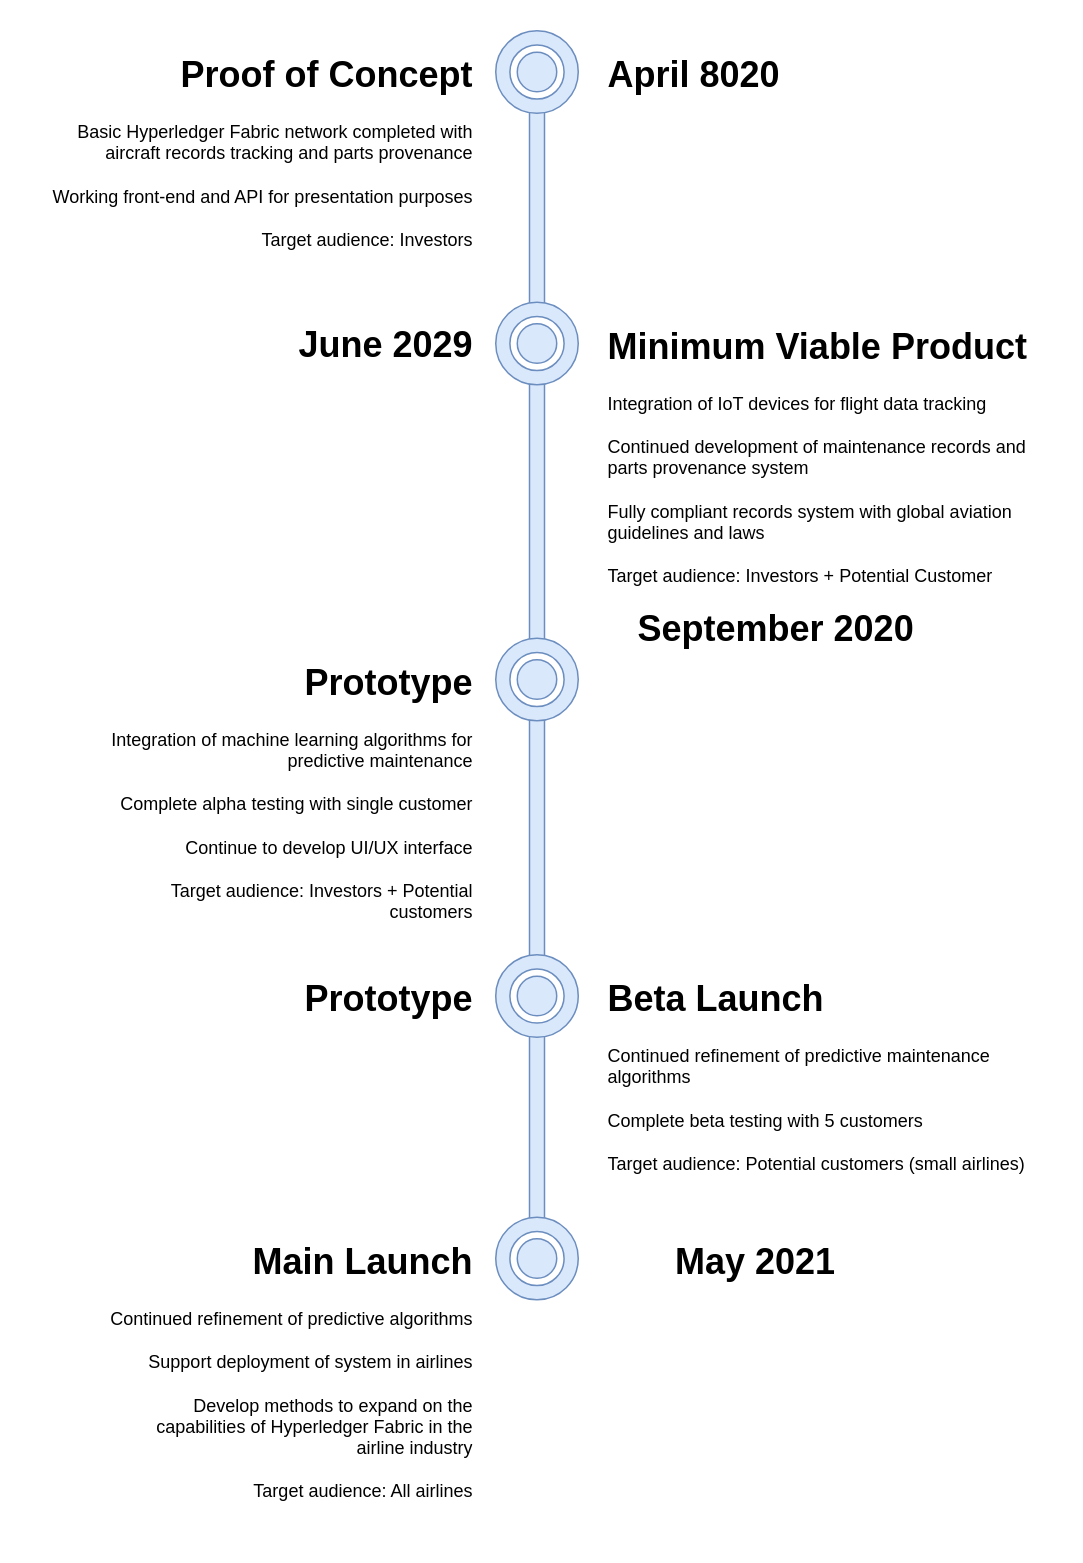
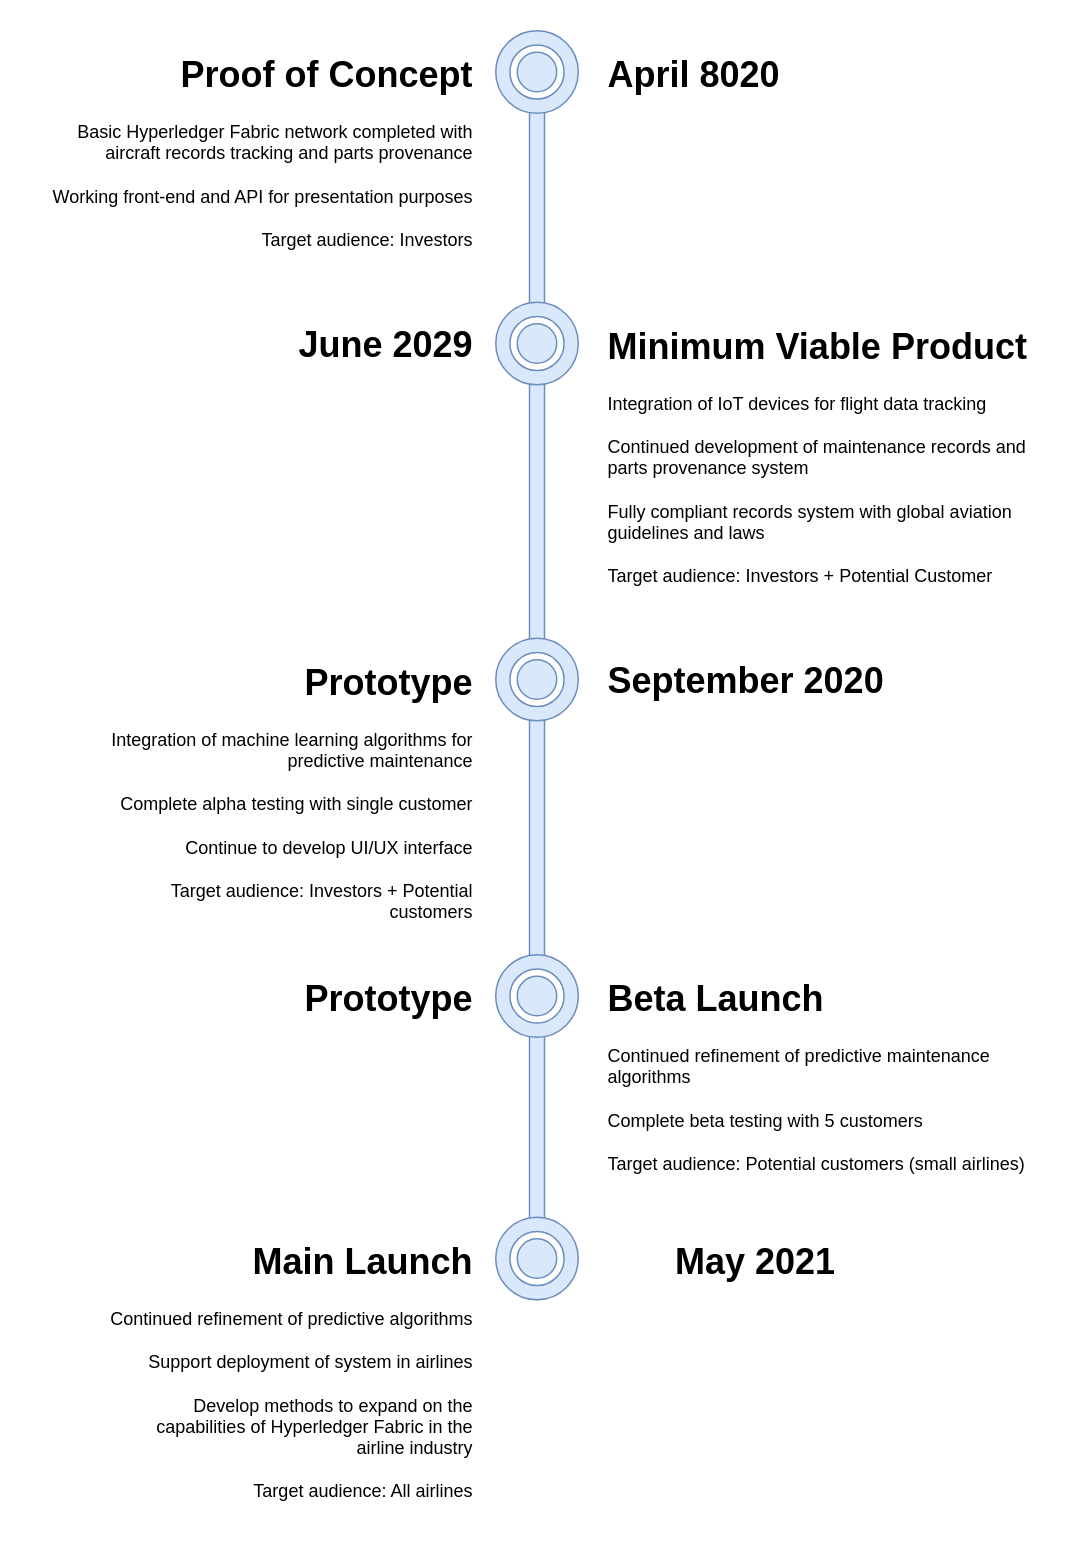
(788, 627) -> (758, 680)
